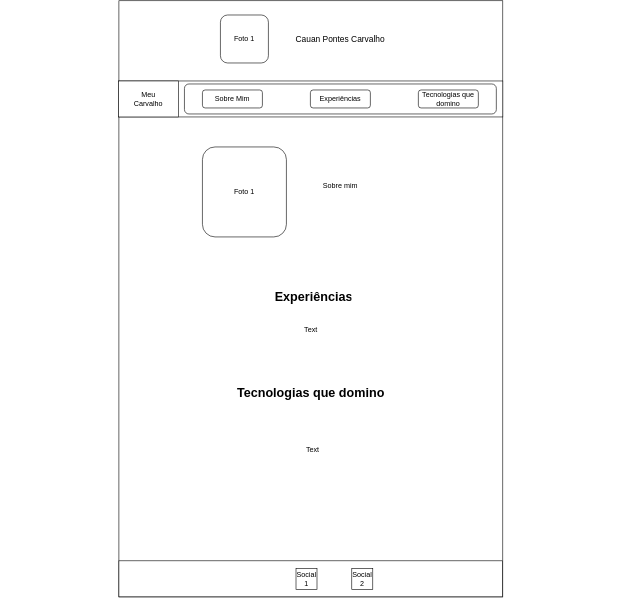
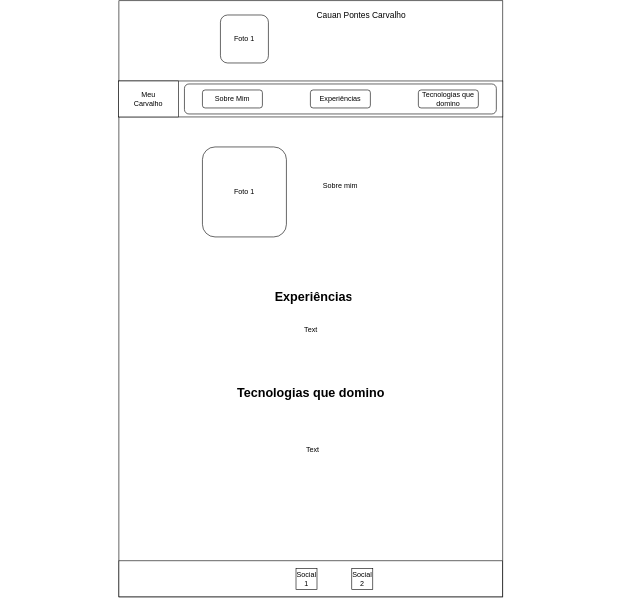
(341, 39) -> (362, 15)
